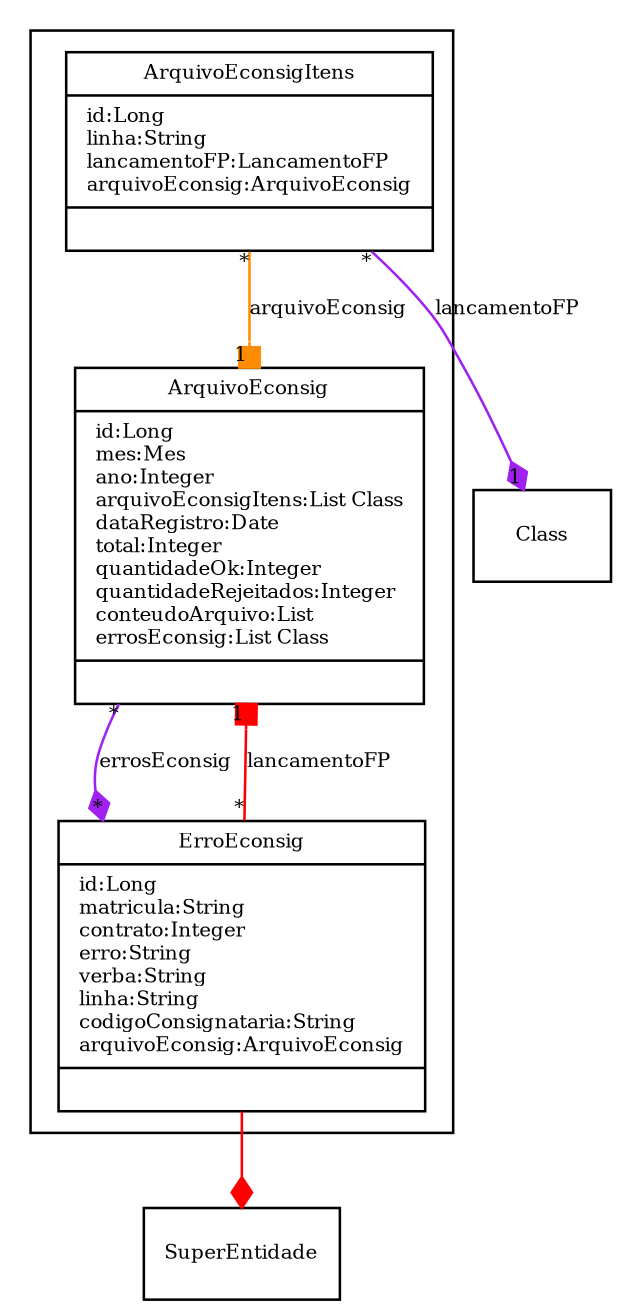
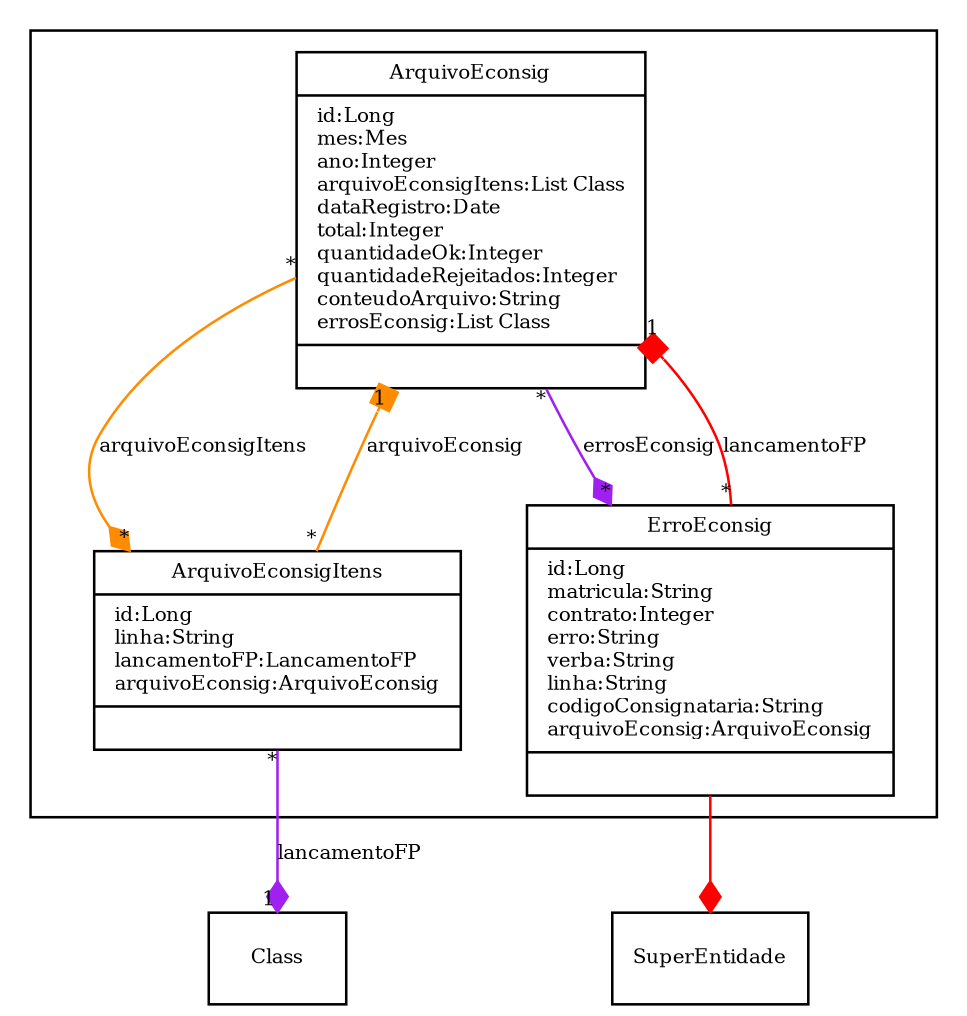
none -> (148, 374)
(205, 615) -> (440, 299)
